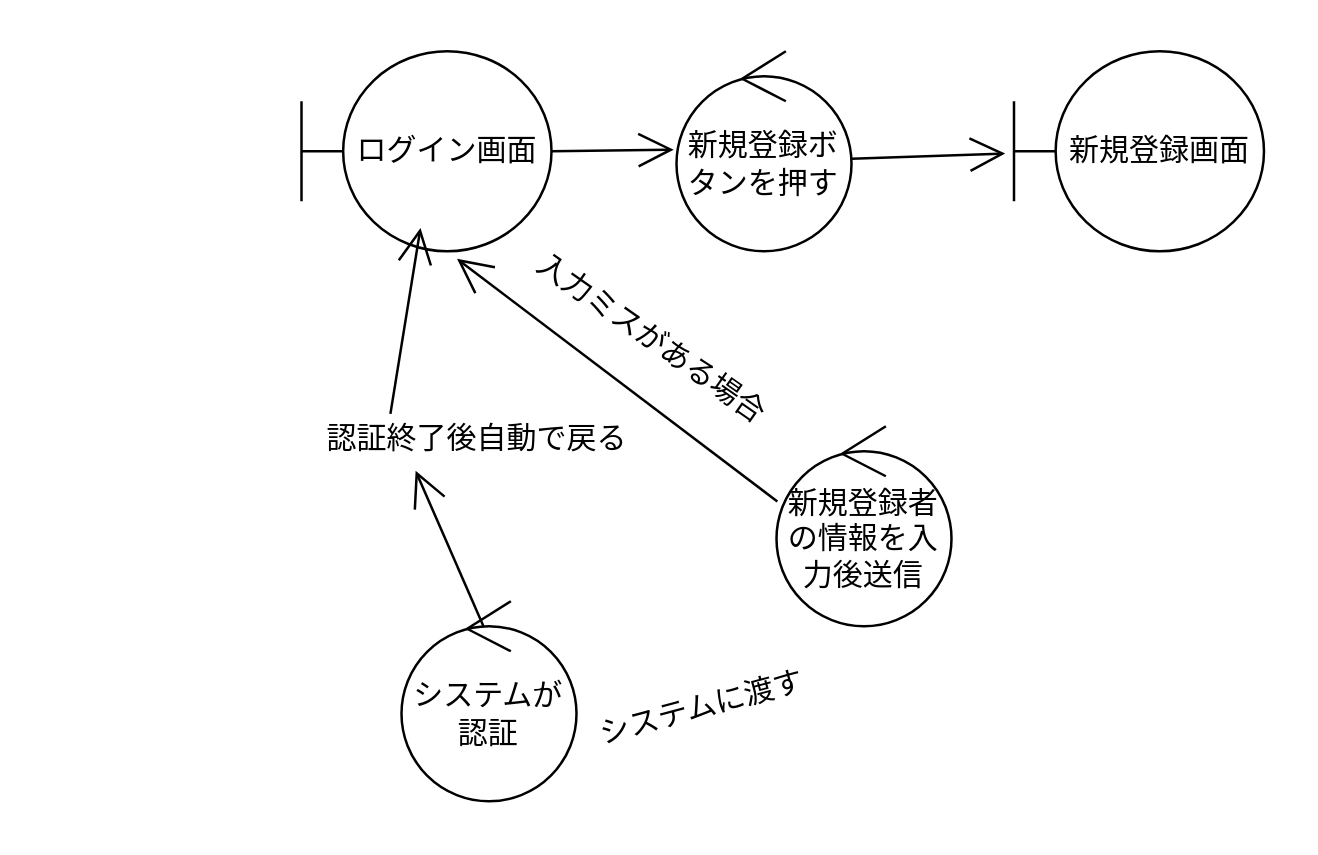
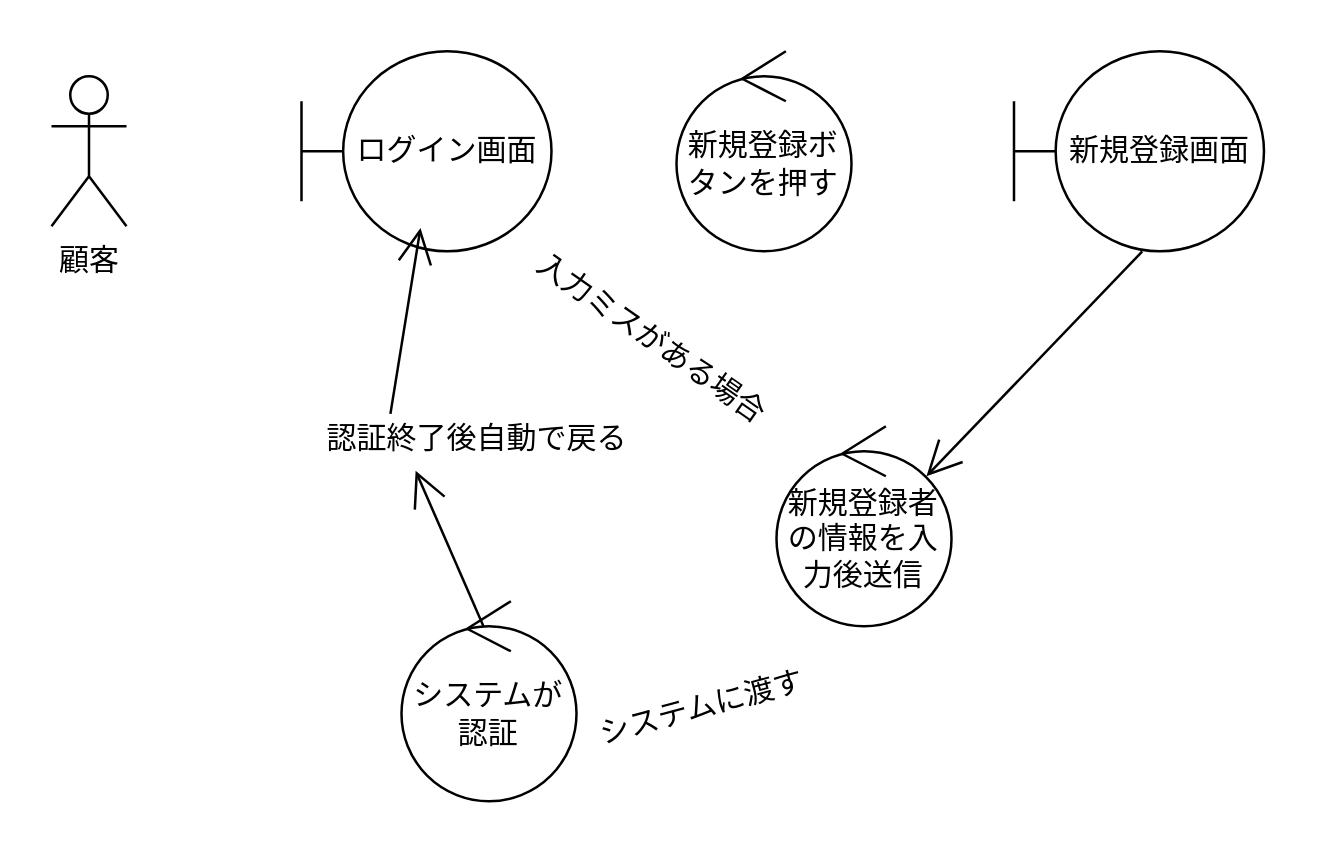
(610, 150) -> none
none -> (89, 151)
(925, 156) -> none
none -> (1036, 362)
(619, 382) -> none
